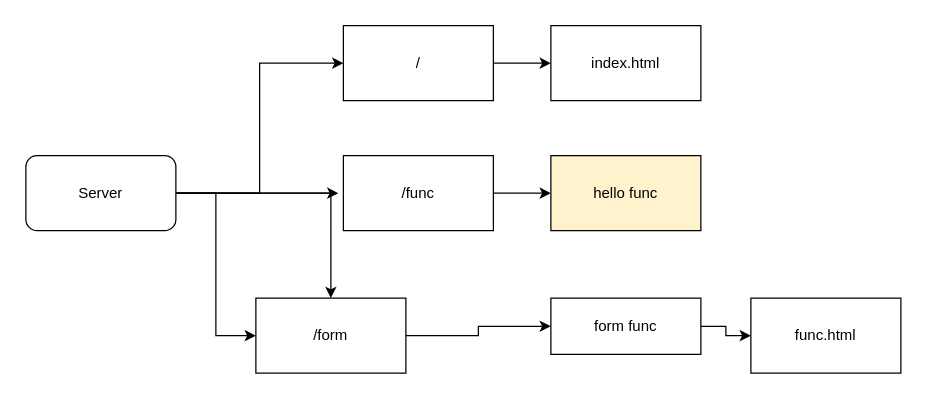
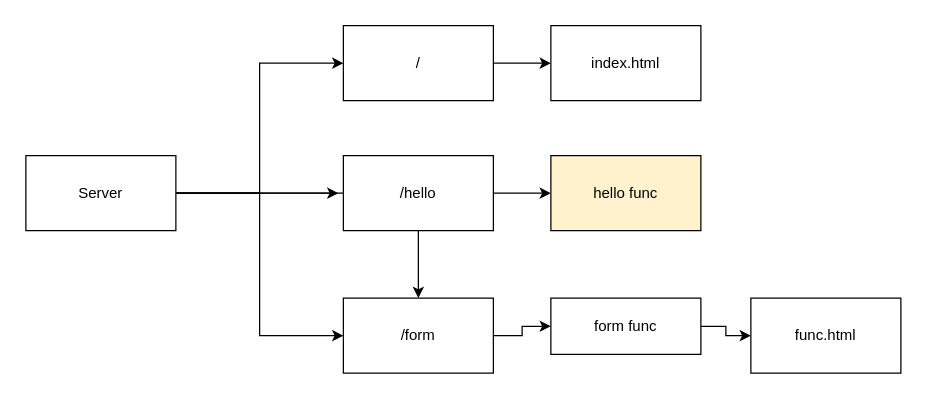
(101, 193) -> (101, 193)
(418, 193) -> (418, 193)
(331, 336) -> (418, 336)
